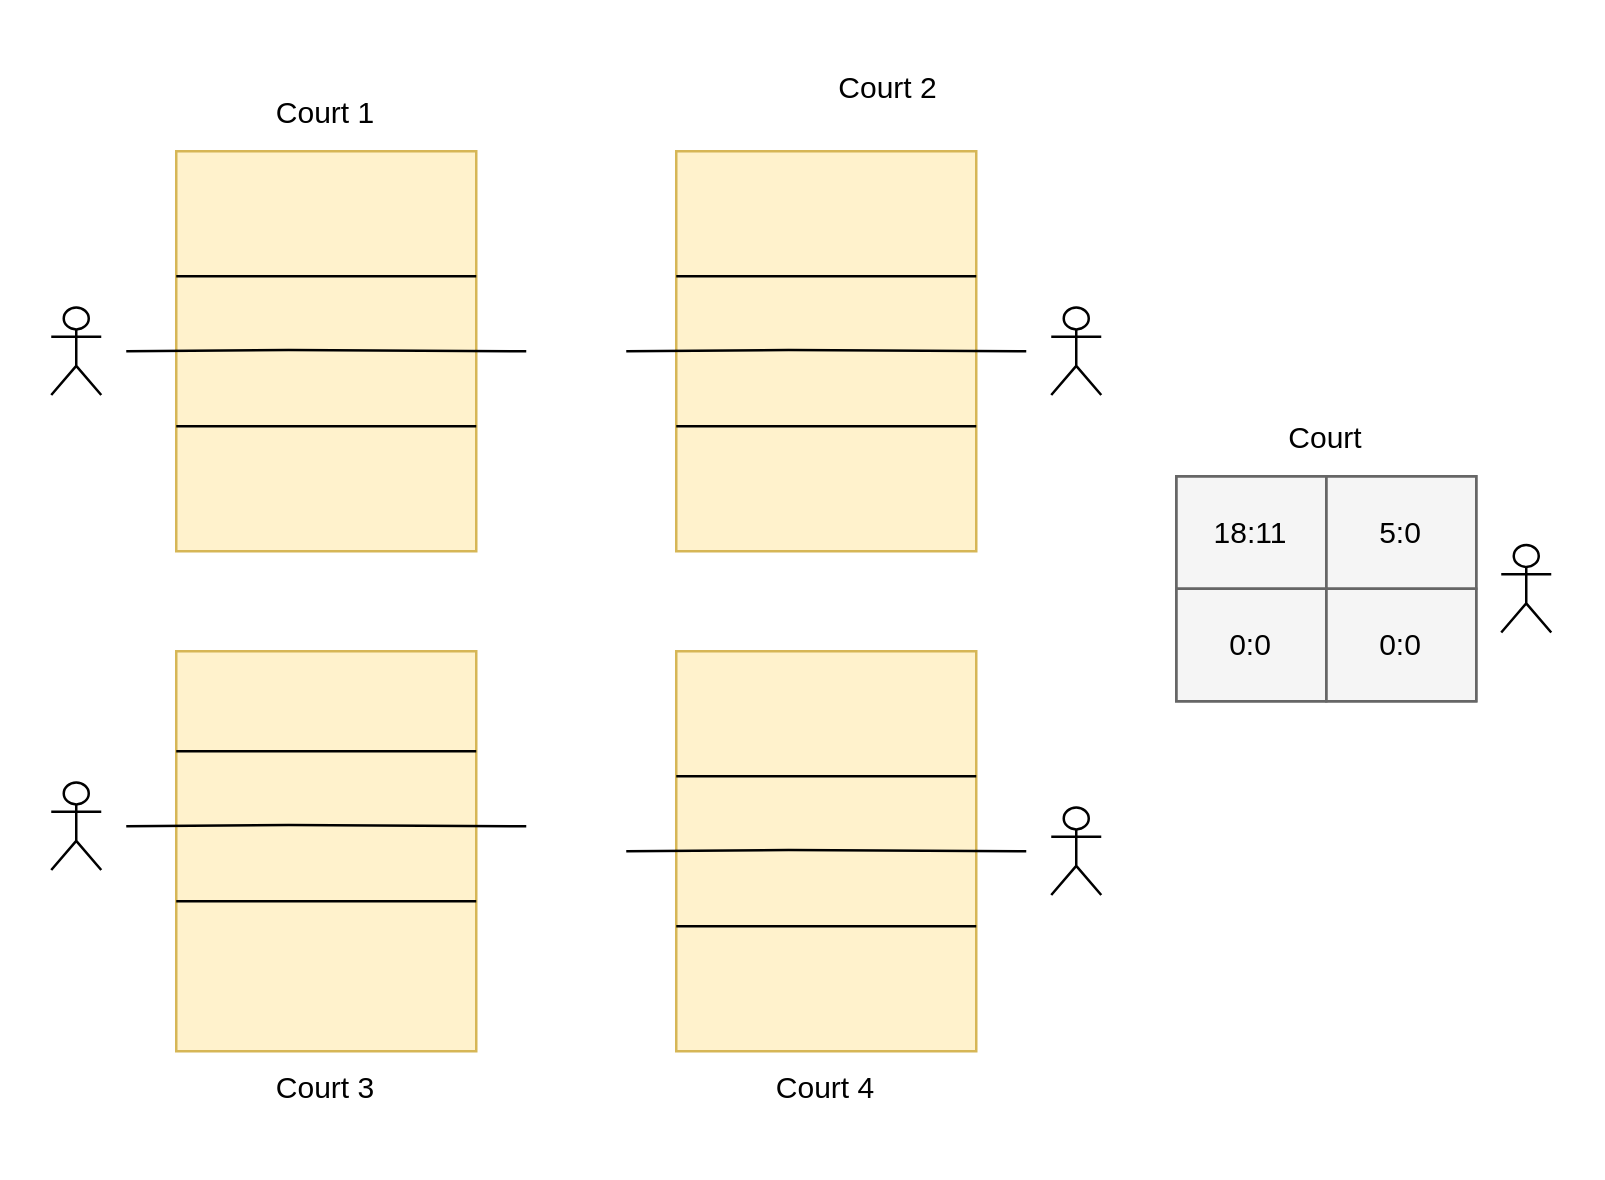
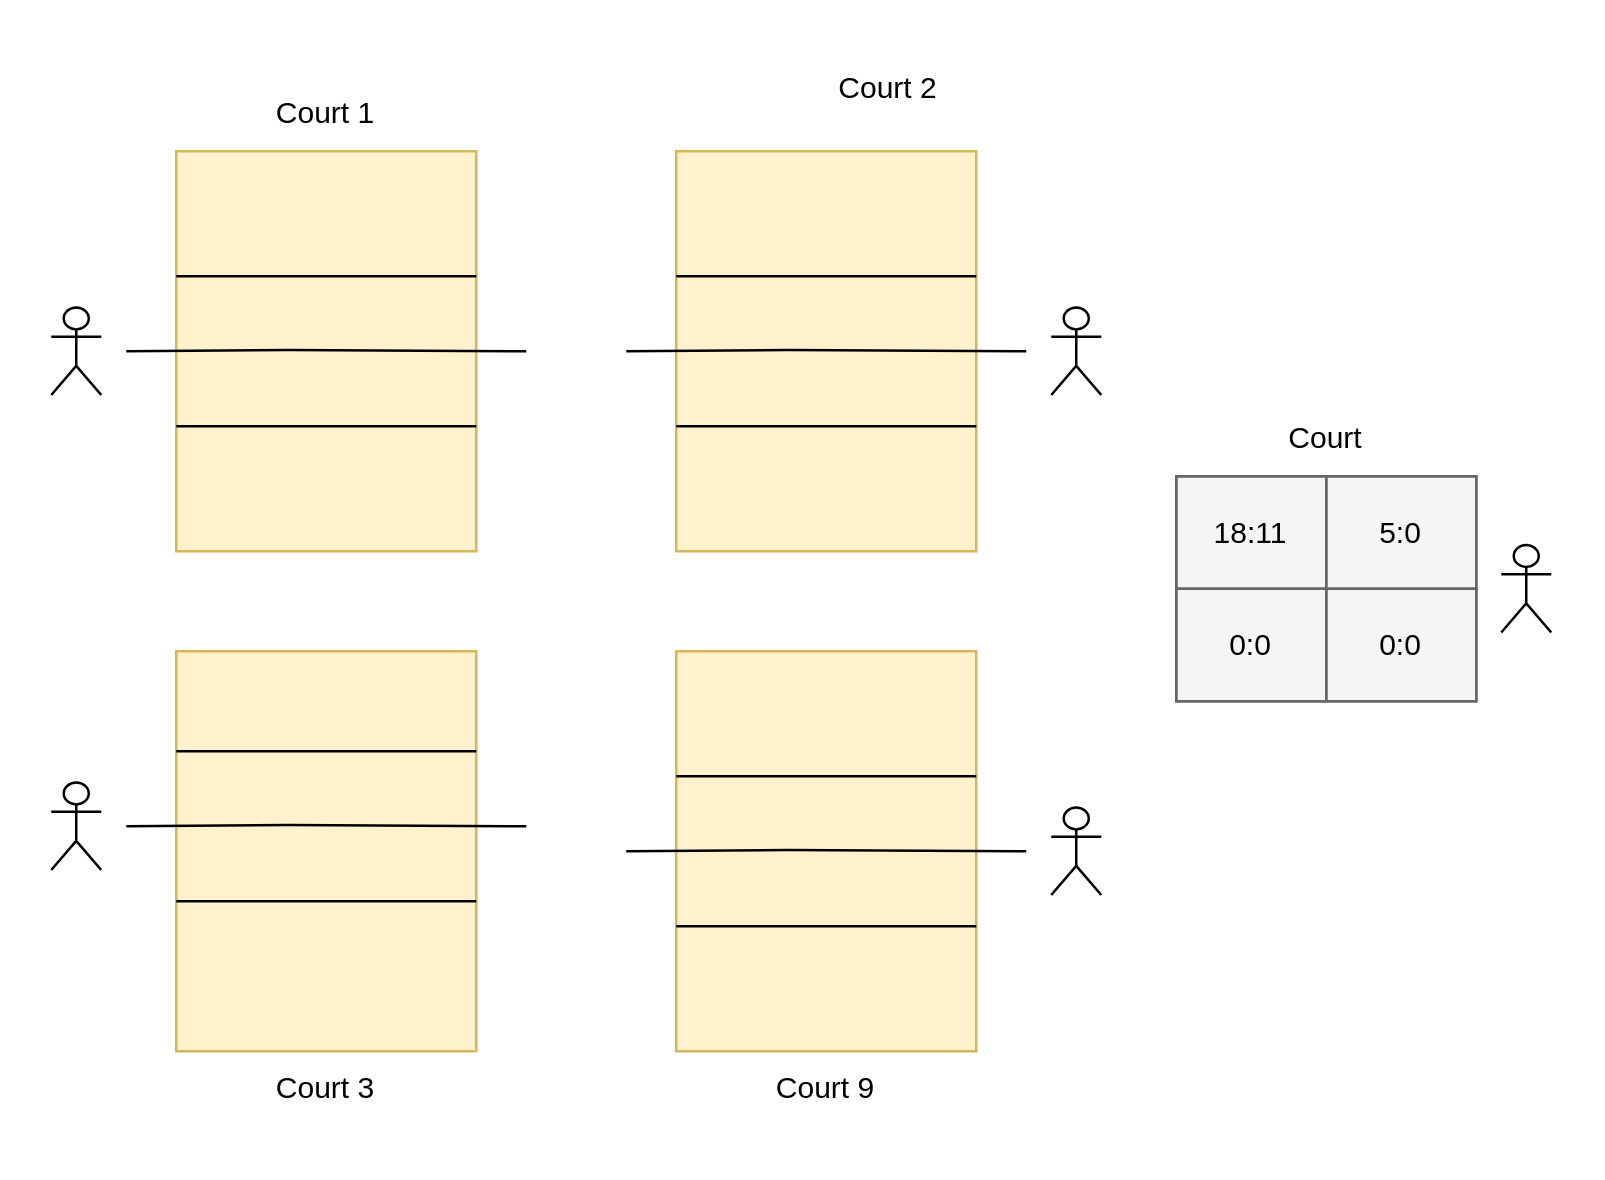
(826, 1089) -> (826, 1089)
